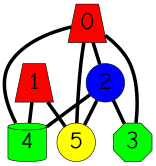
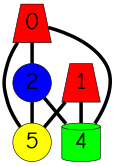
(133, 142) -> none
